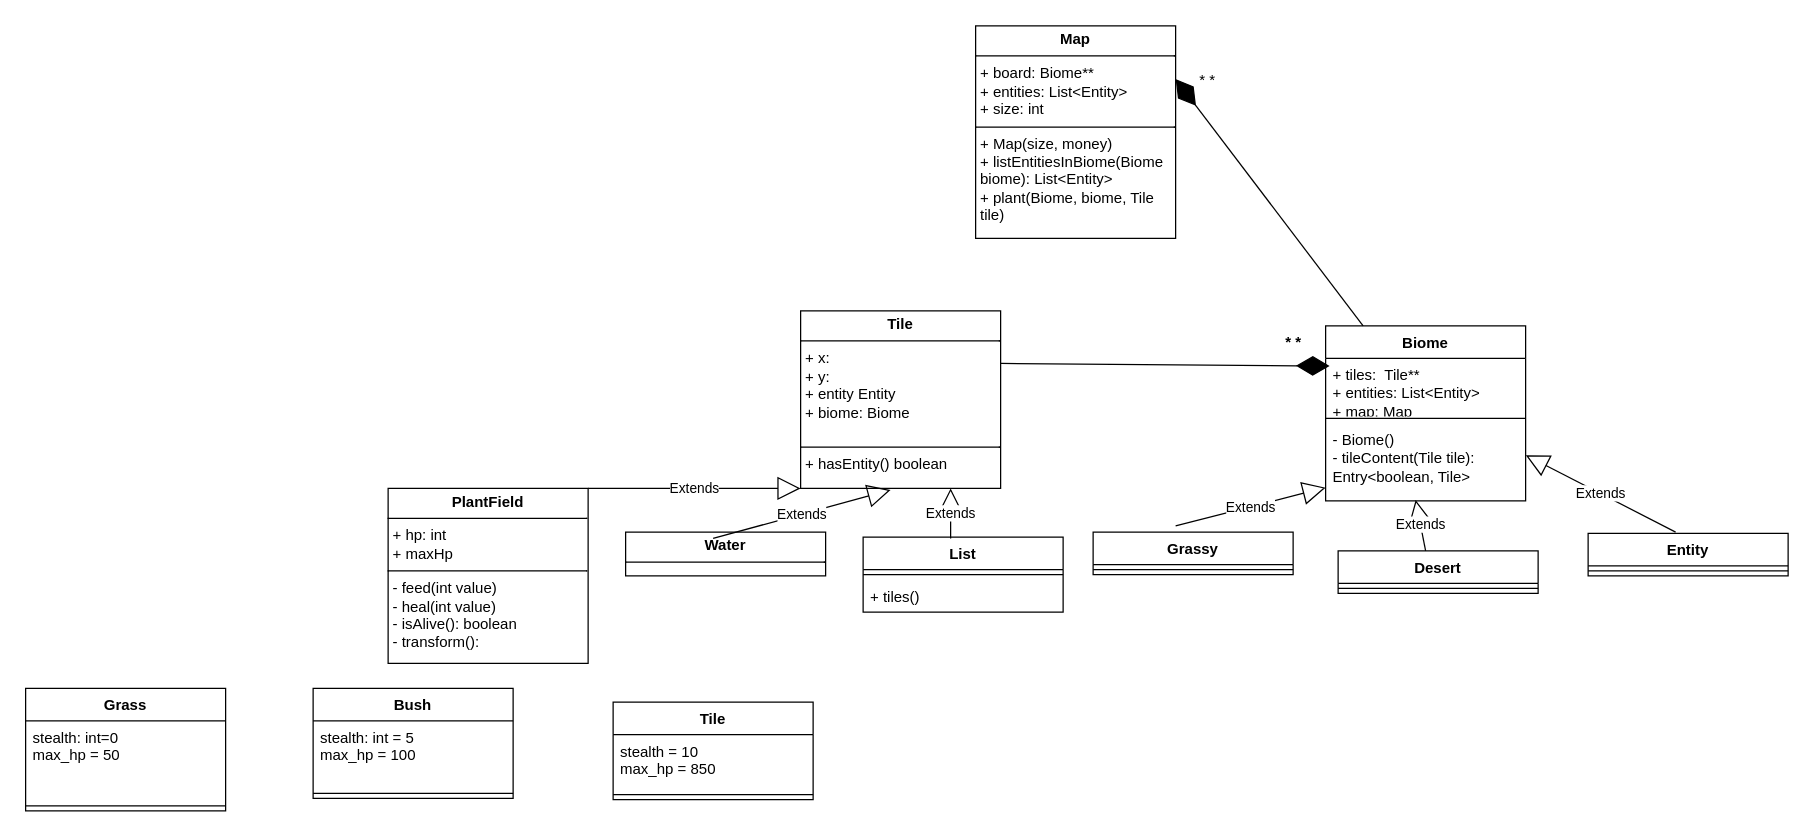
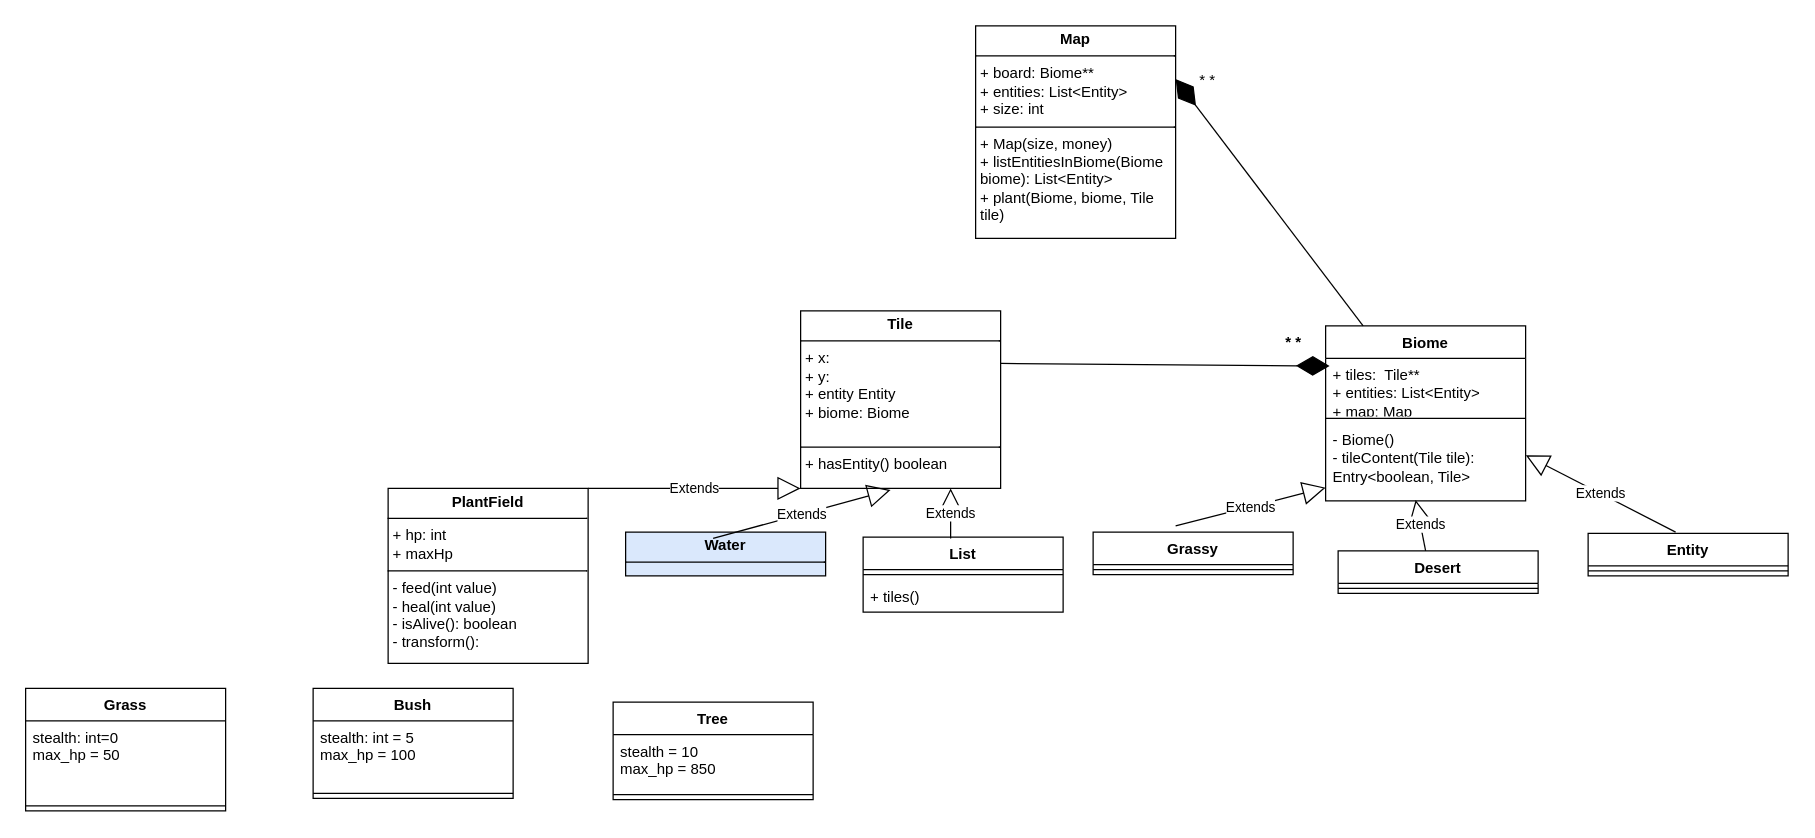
(726, 554) -> (726, 554)
(713, 720) -> (713, 720)
